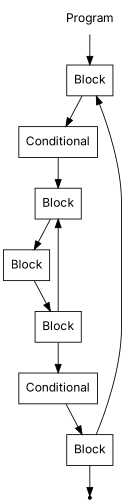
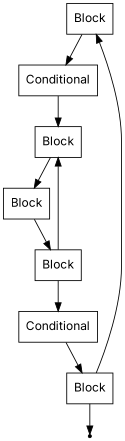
(90, 19) -> none
